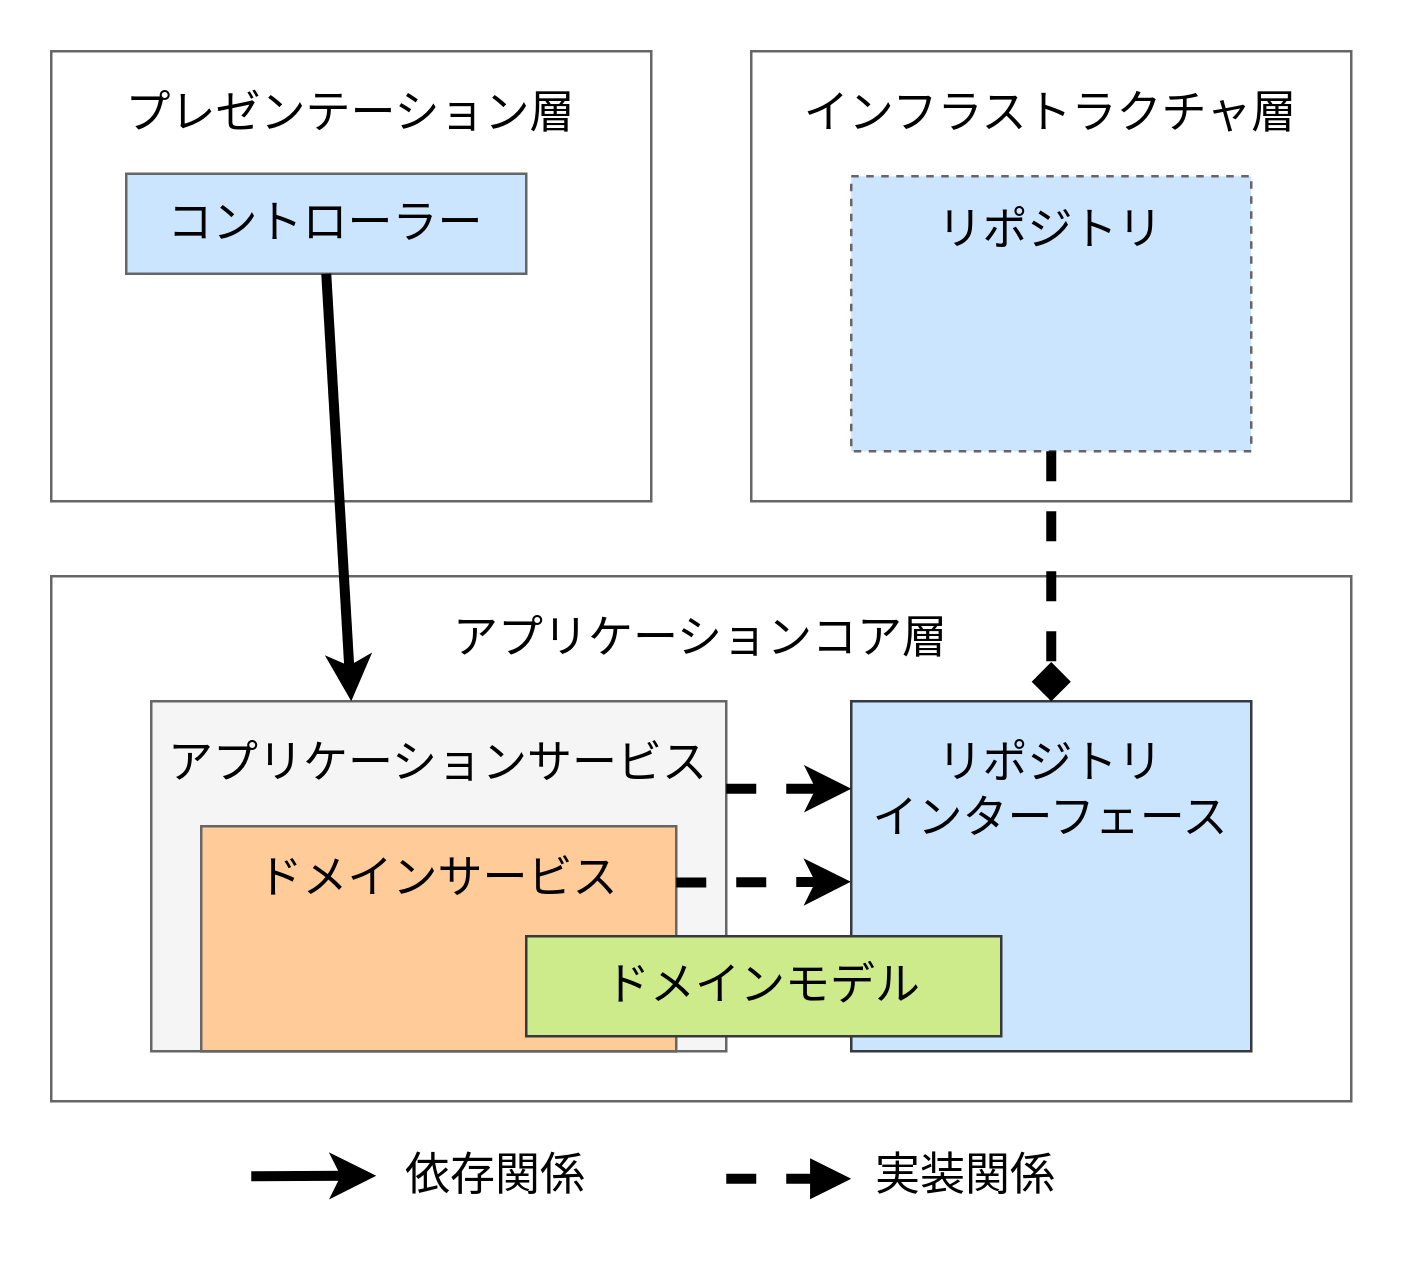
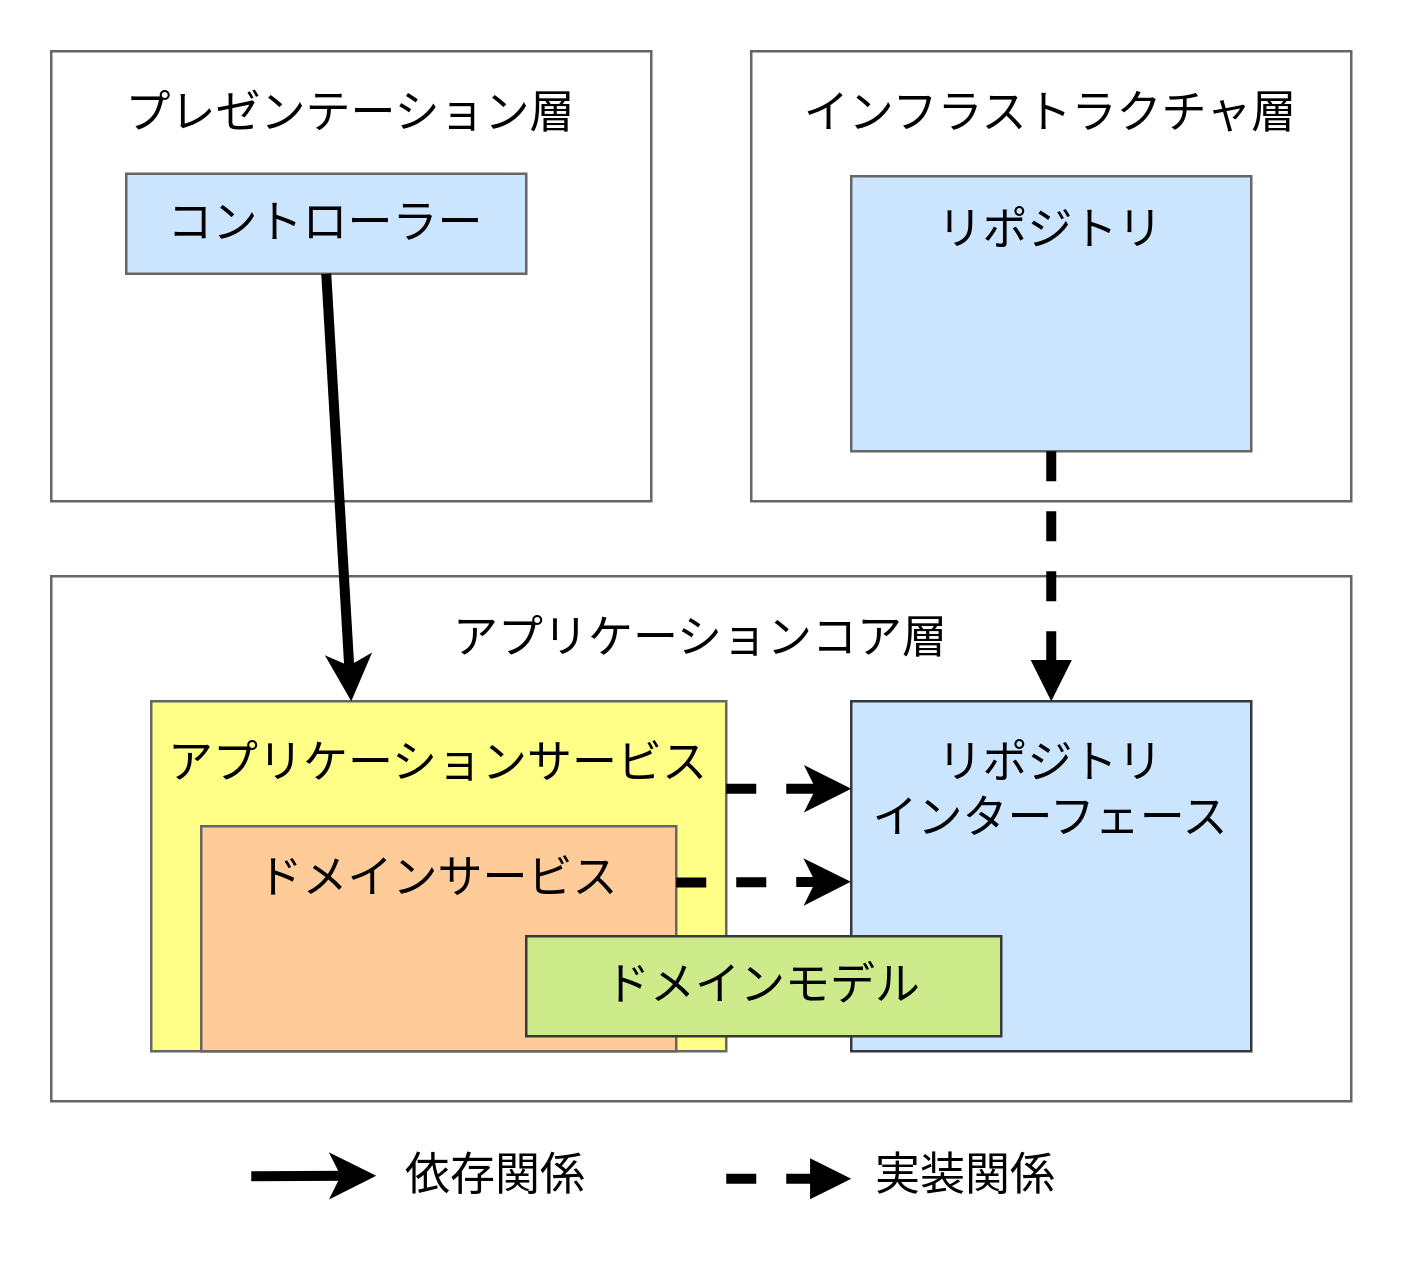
(1051, 314) -> (1051, 314)
(1051, 662) -> (1051, 662)
(439, 766) -> (439, 766)
